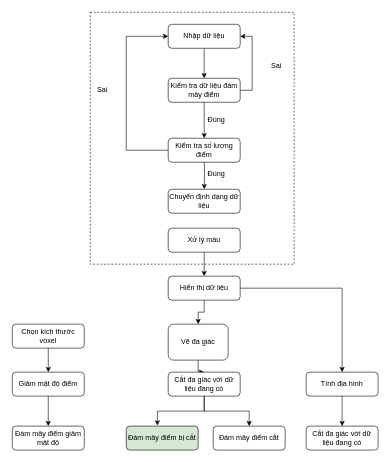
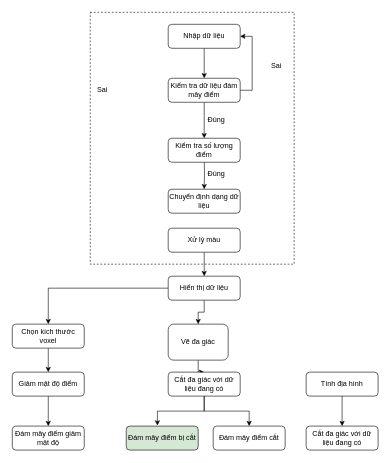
(126, 150) -> none
(341, 288) -> (48, 288)
